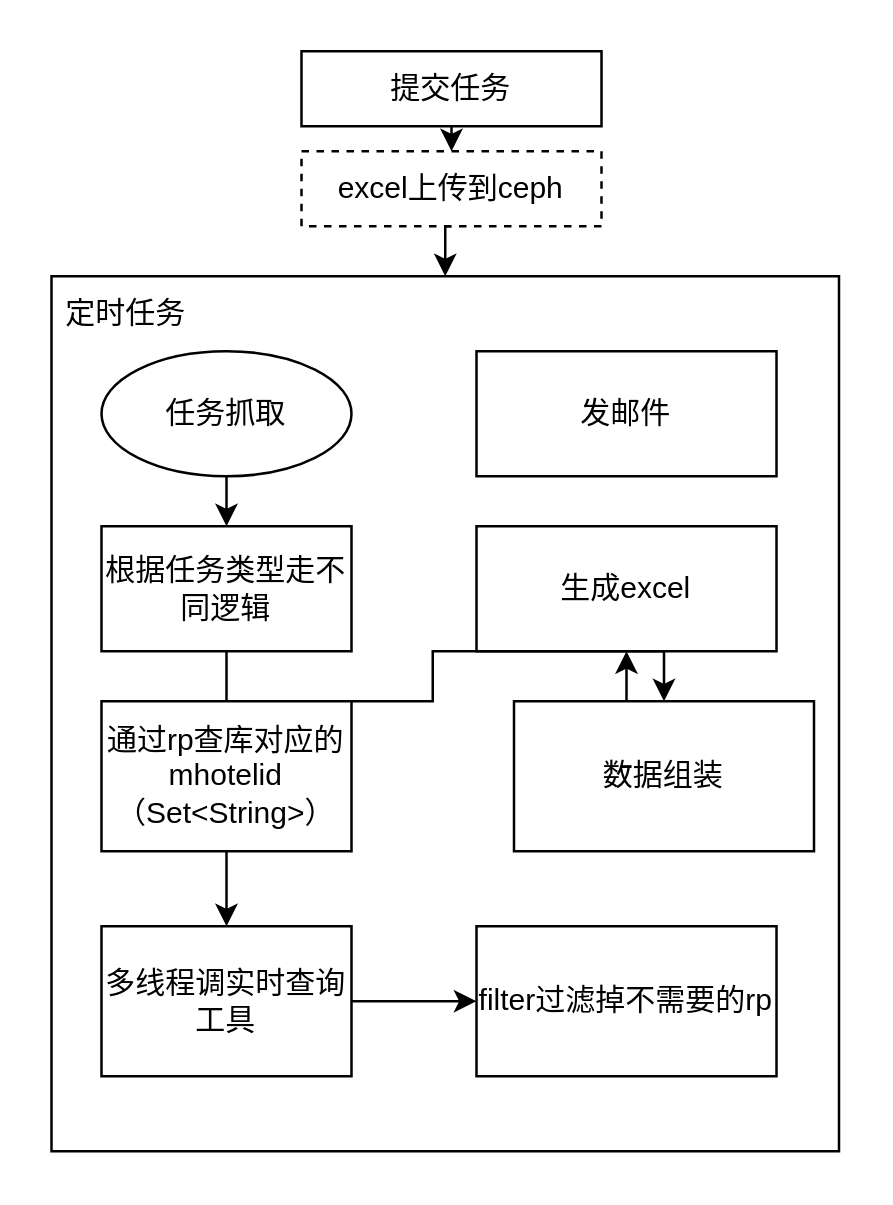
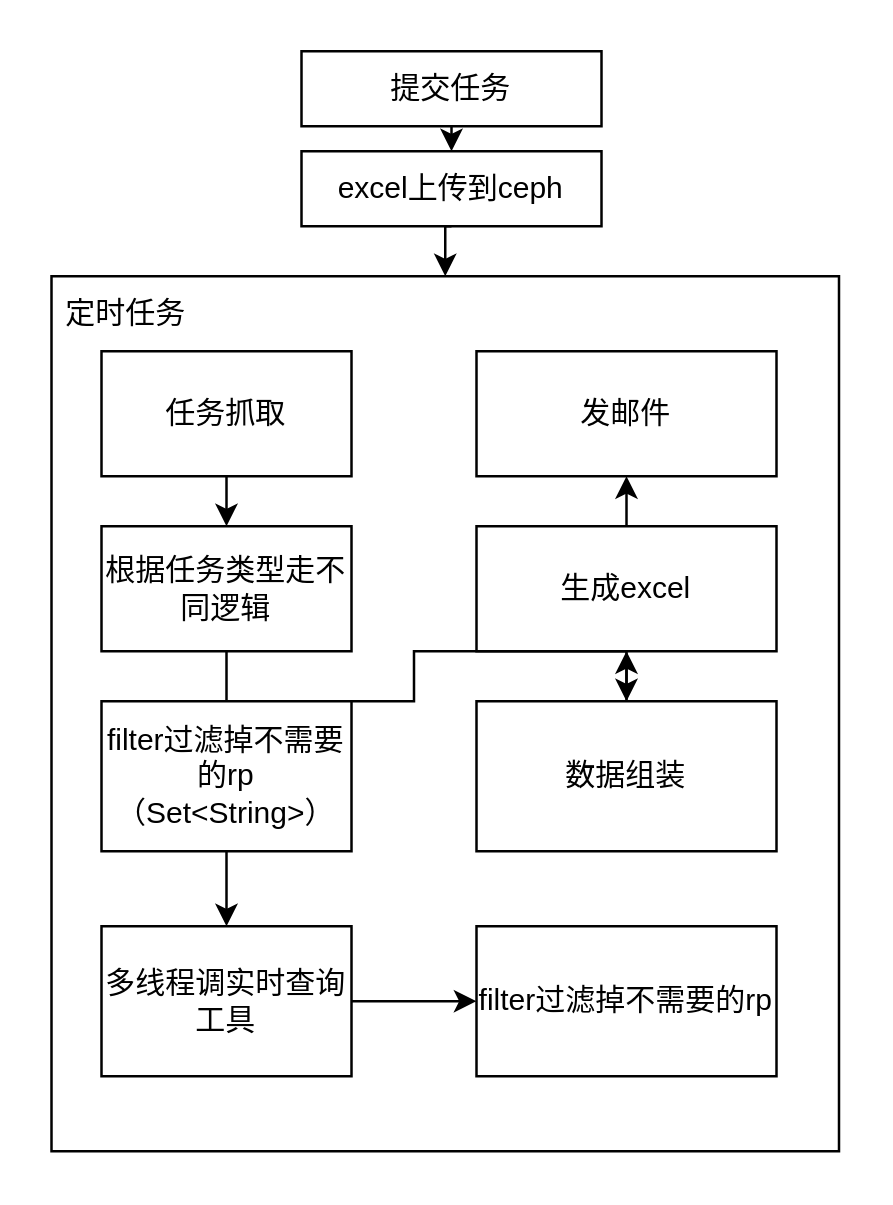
(451, 189) -> (451, 189)
(226, 414) -> (226, 414)
none -> (626, 509)
(226, 776) -> (226, 776)
(664, 776) -> (626, 776)
